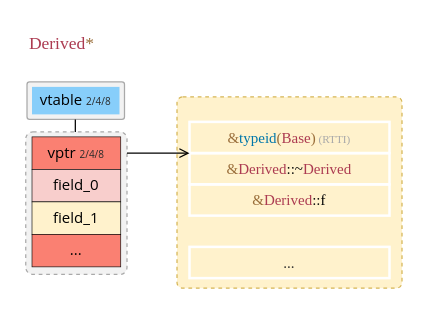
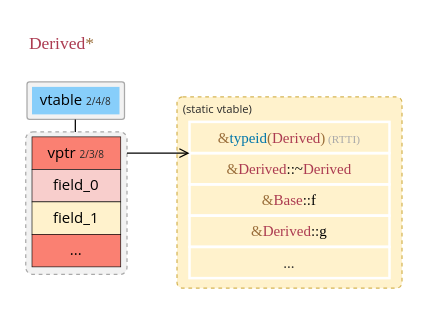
none -> (224, 109)
(289, 138) -> (289, 138)
(76, 153) -> (76, 153)
(289, 201) -> (289, 201)
none -> (289, 231)
